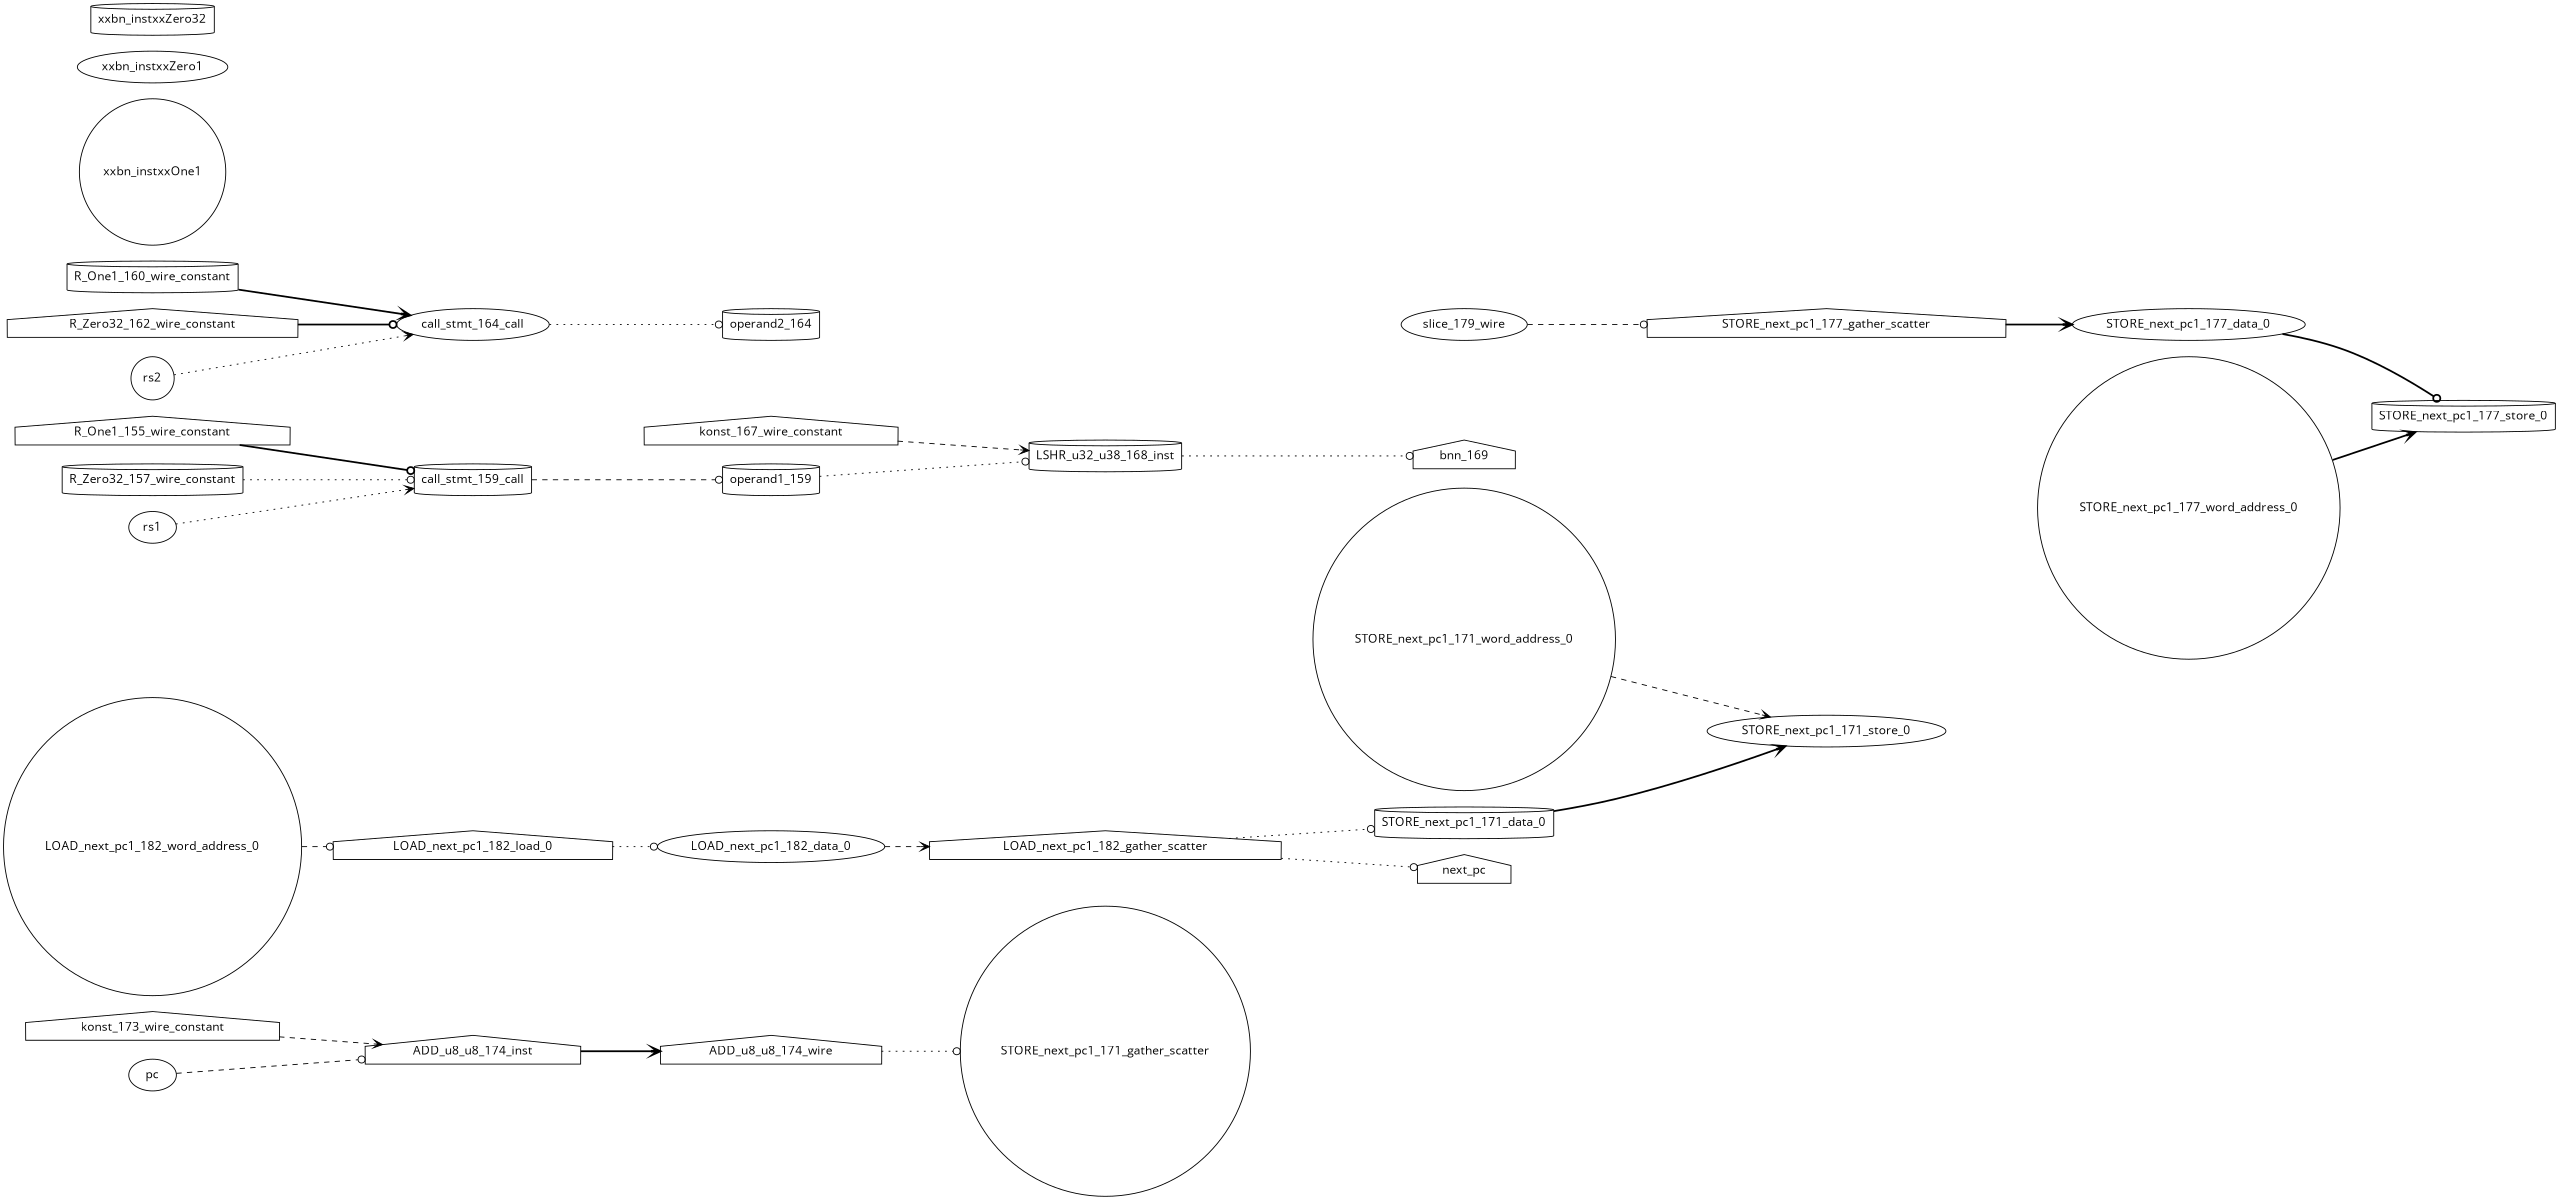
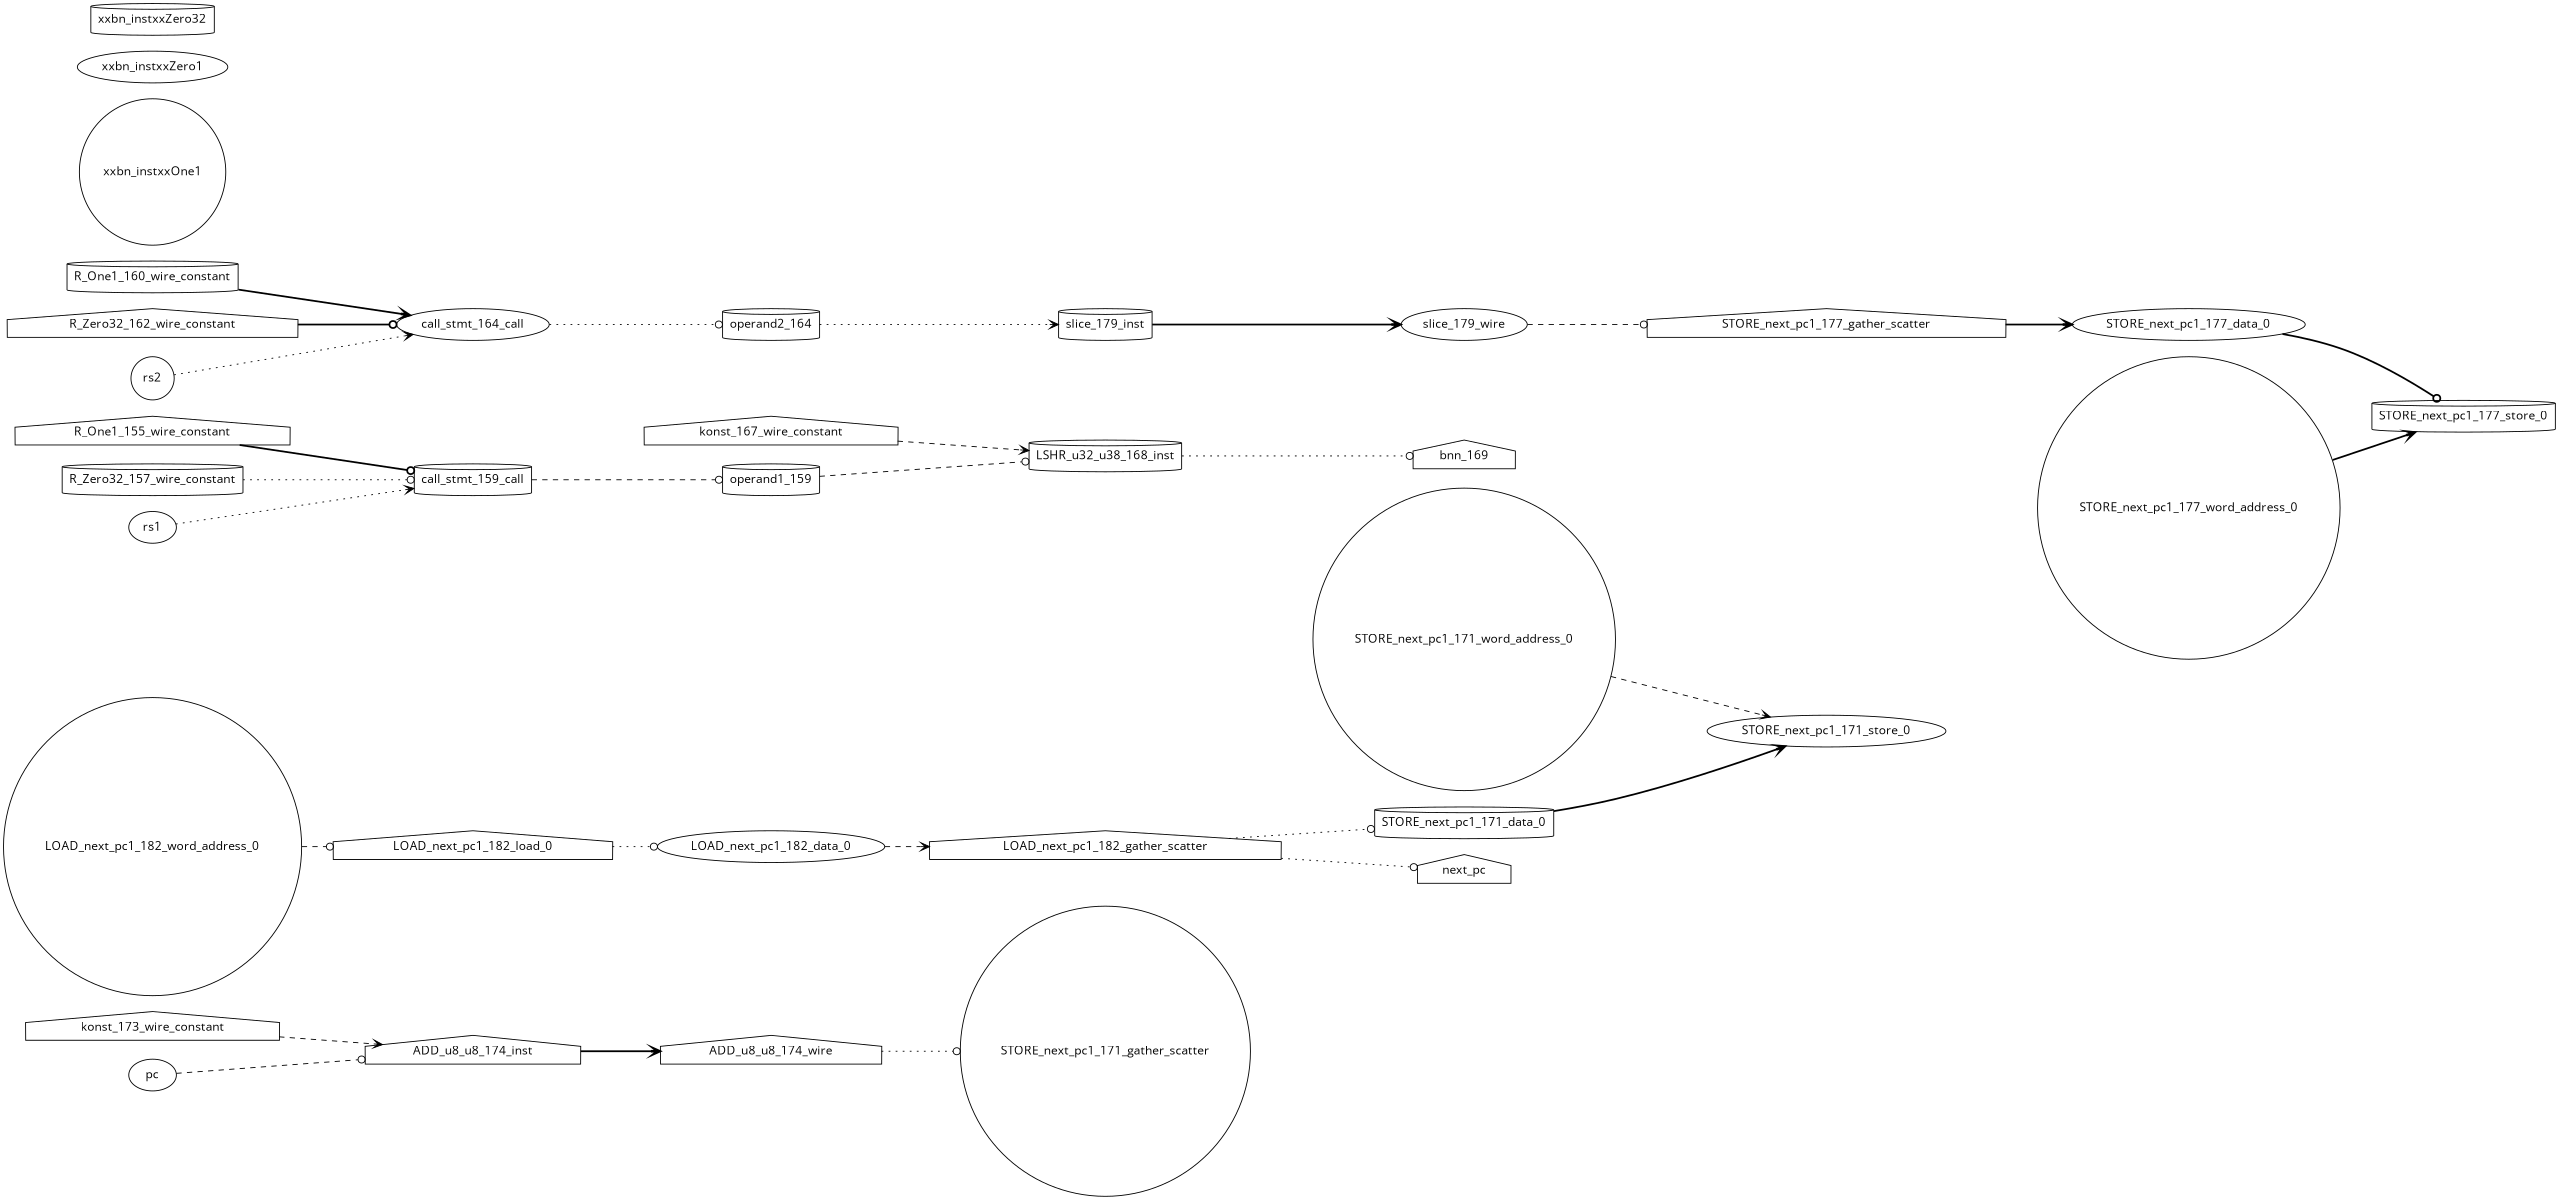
none -> (1105, 325)
(921, 469) -> (921, 469)
